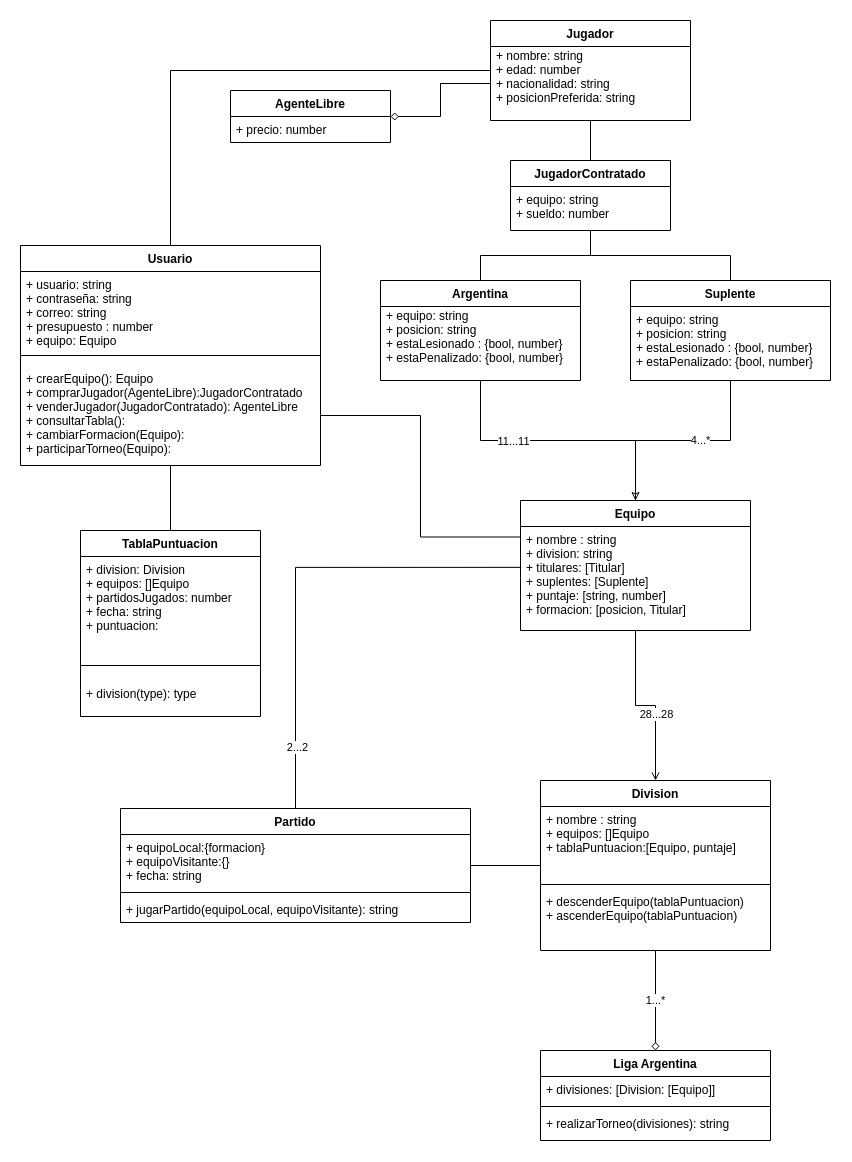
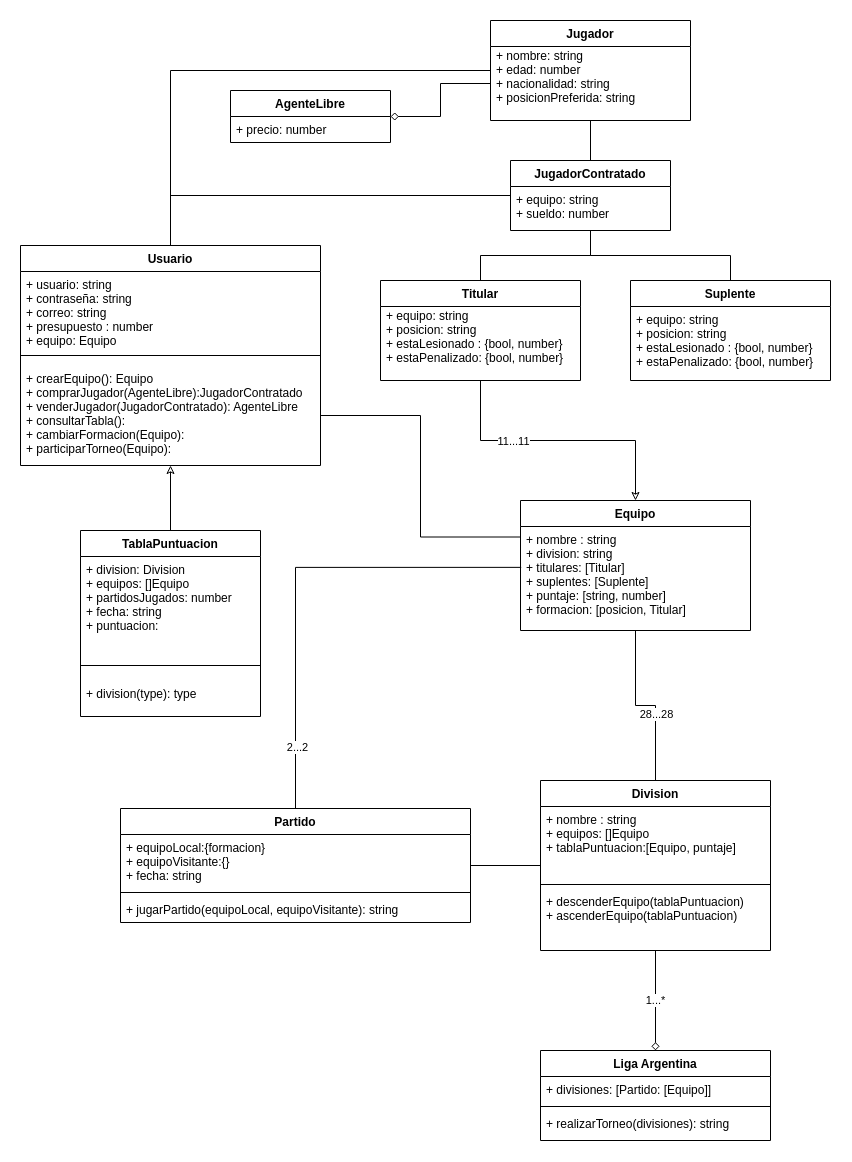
none -> (341, 196)
(480, 294) -> (480, 294)
(731, 424) -> none
(171, 472) -> (171, 473)
(656, 774) -> (656, 775)
(642, 1090) -> (641, 1090)
